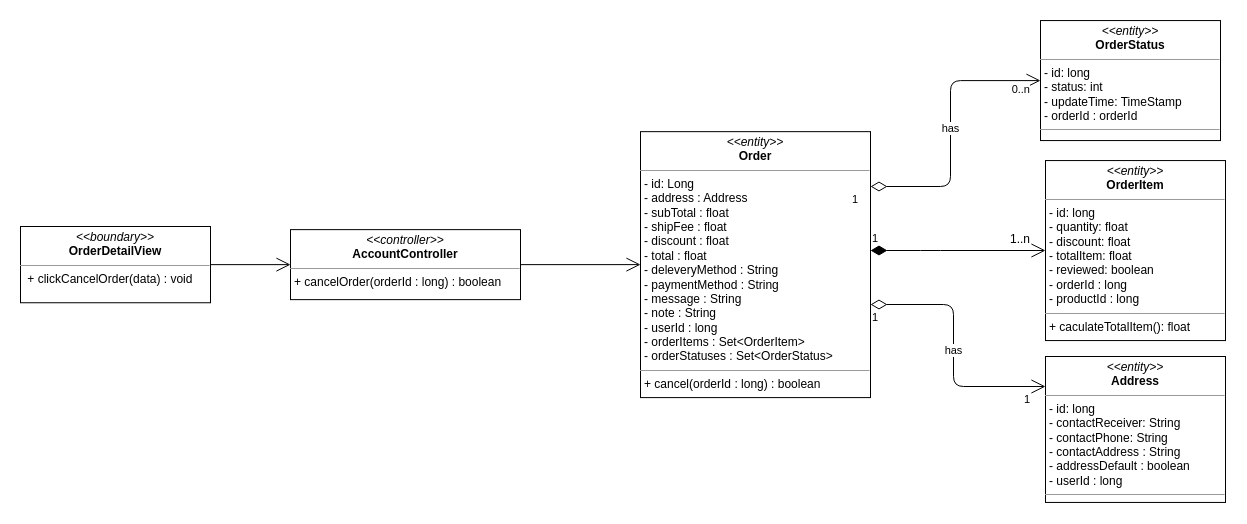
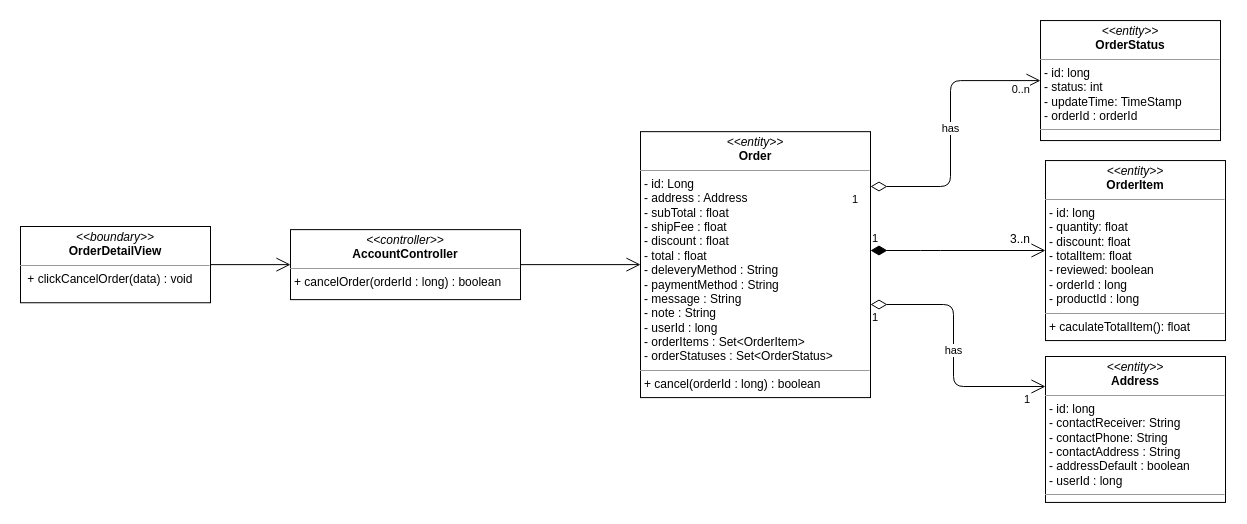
(1021, 240) -> (1021, 240)
